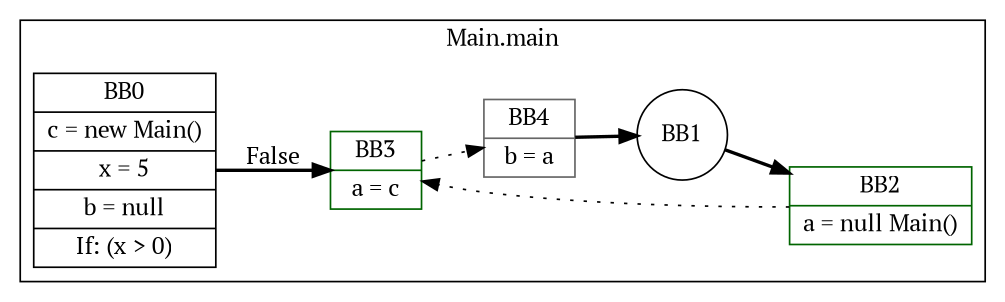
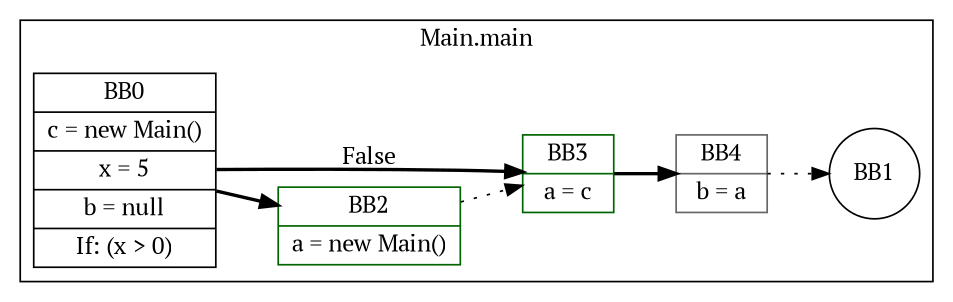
(597, 137) -> (790, 174)
(445, 156) -> (637, 174)
(749, 158) -> (239, 196)
(881, 224) -> (369, 244)
